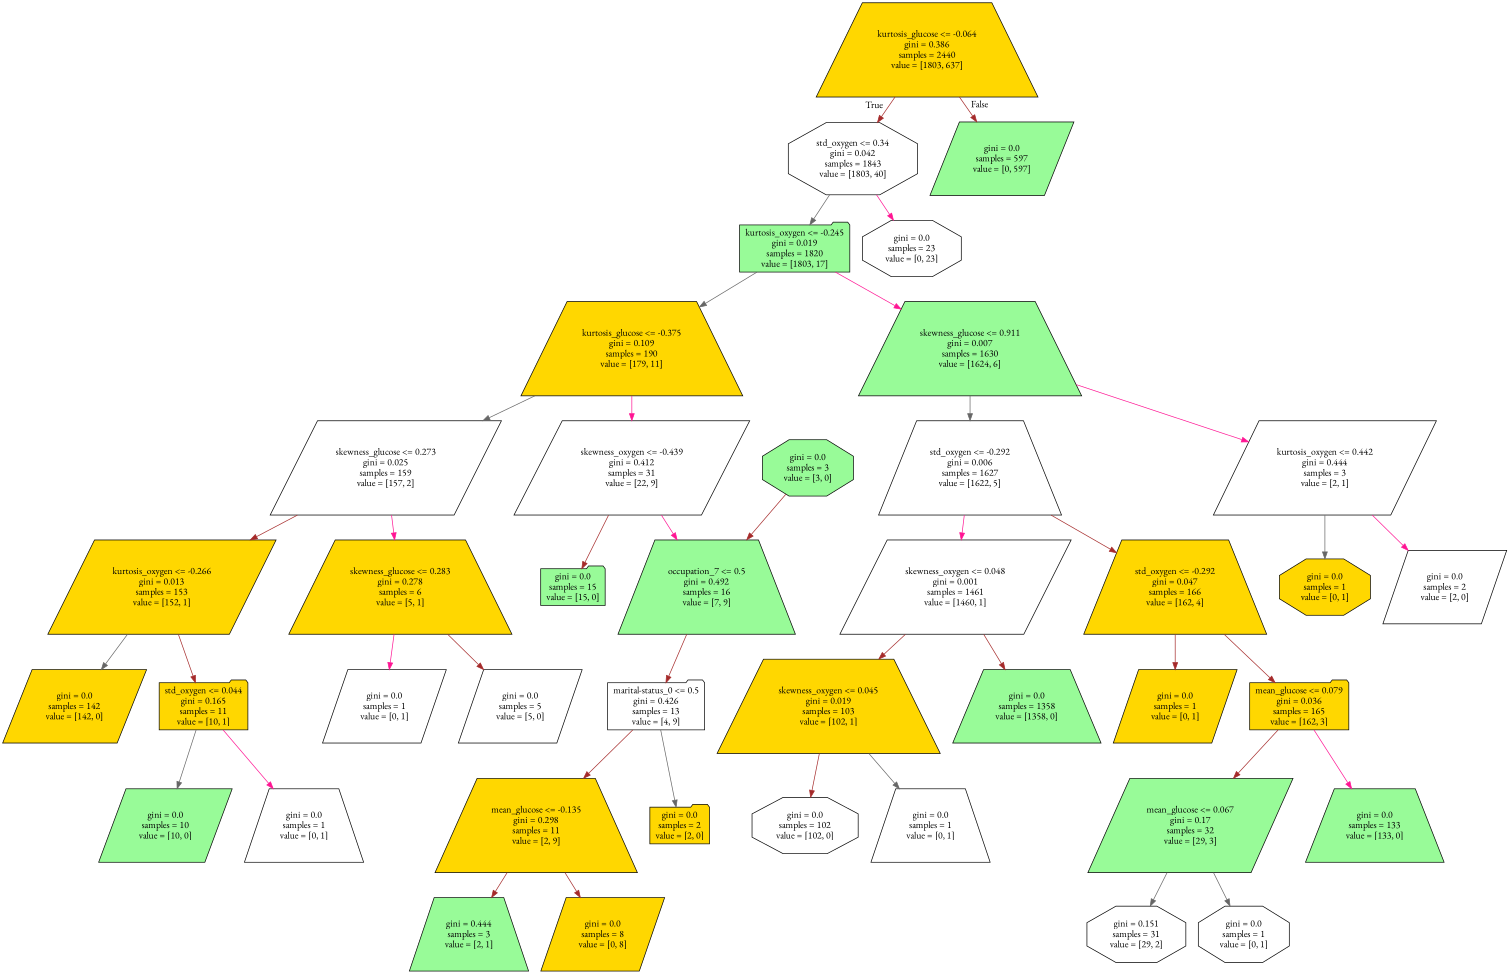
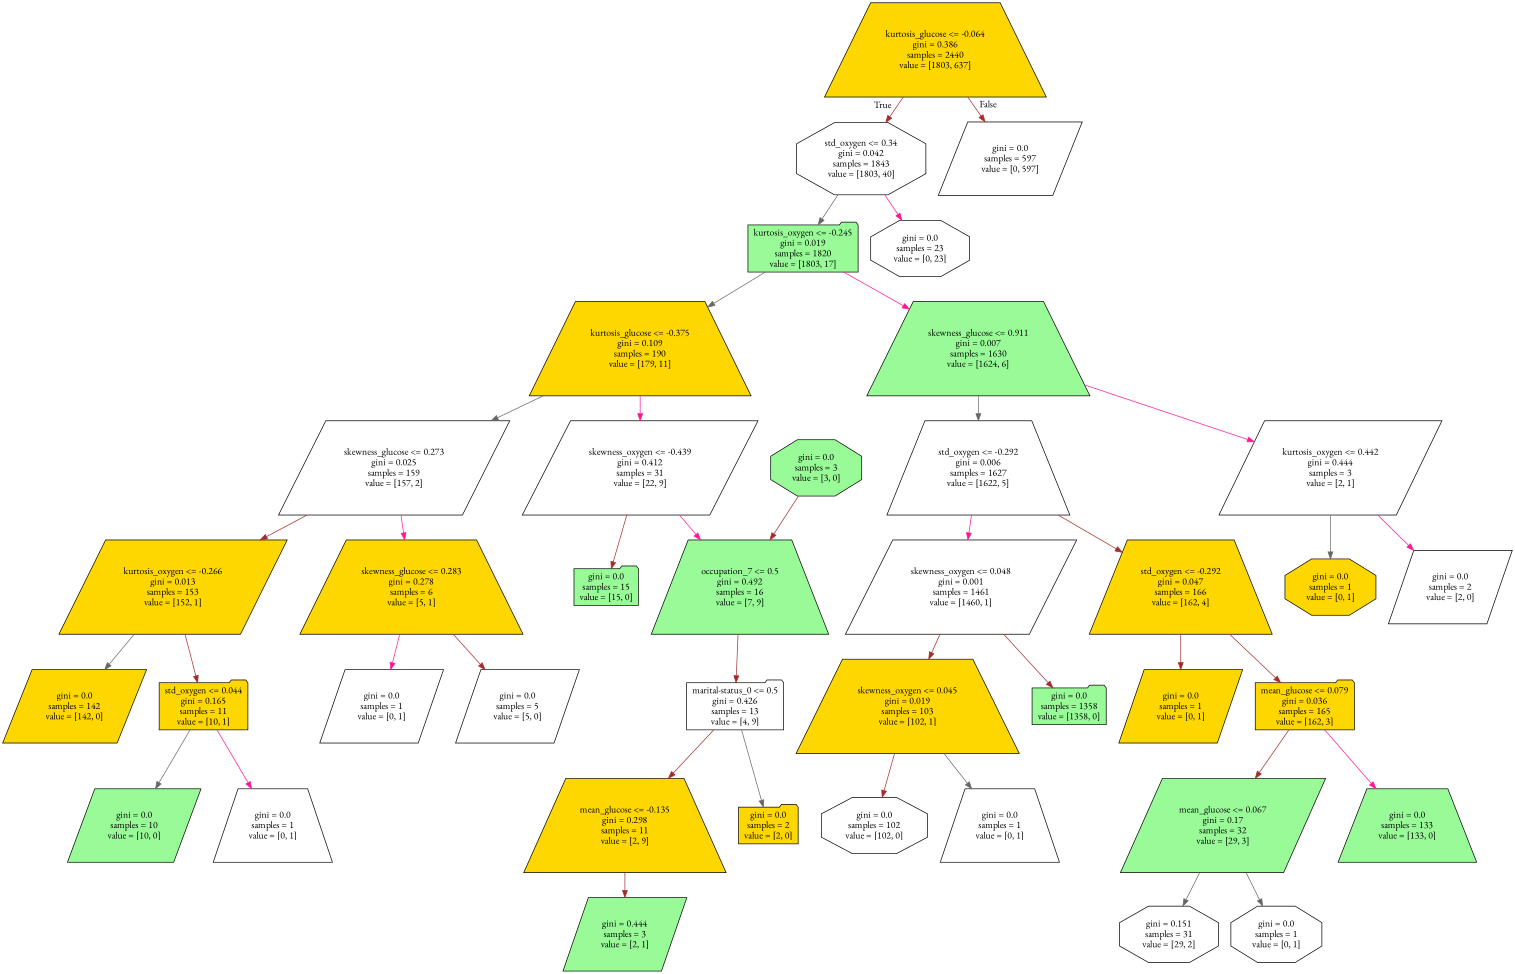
(1002, 159) -> (1010, 159)
(1027, 706) -> (1069, 706)
(469, 934) -> (625, 934)
(603, 934) -> none
